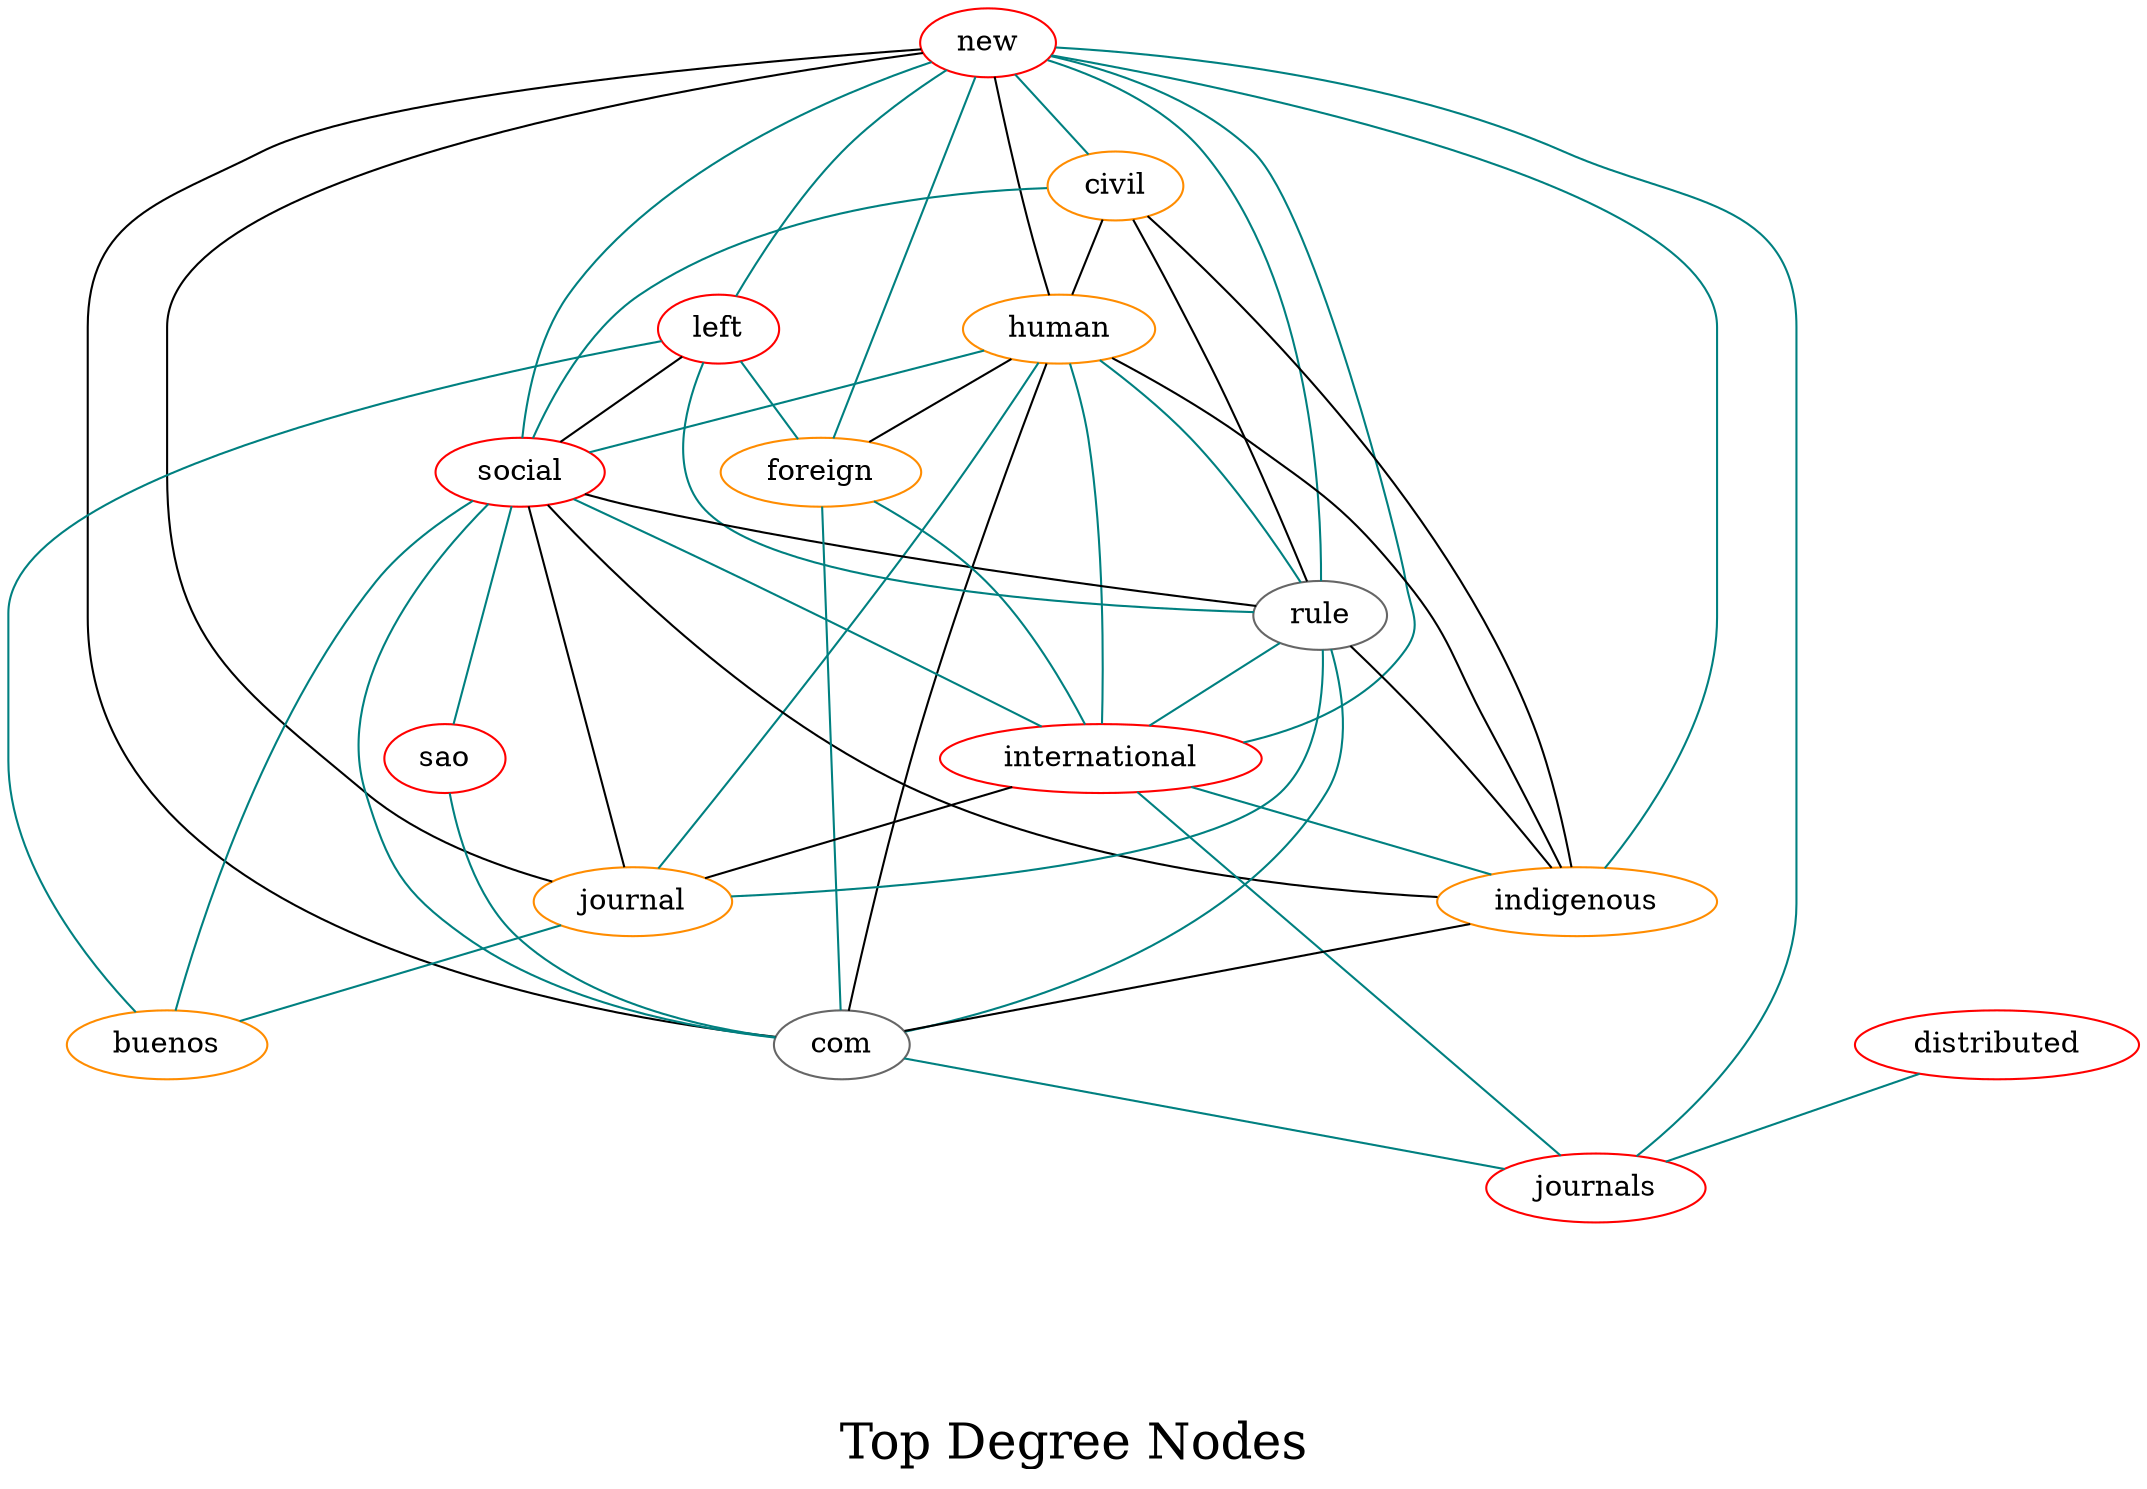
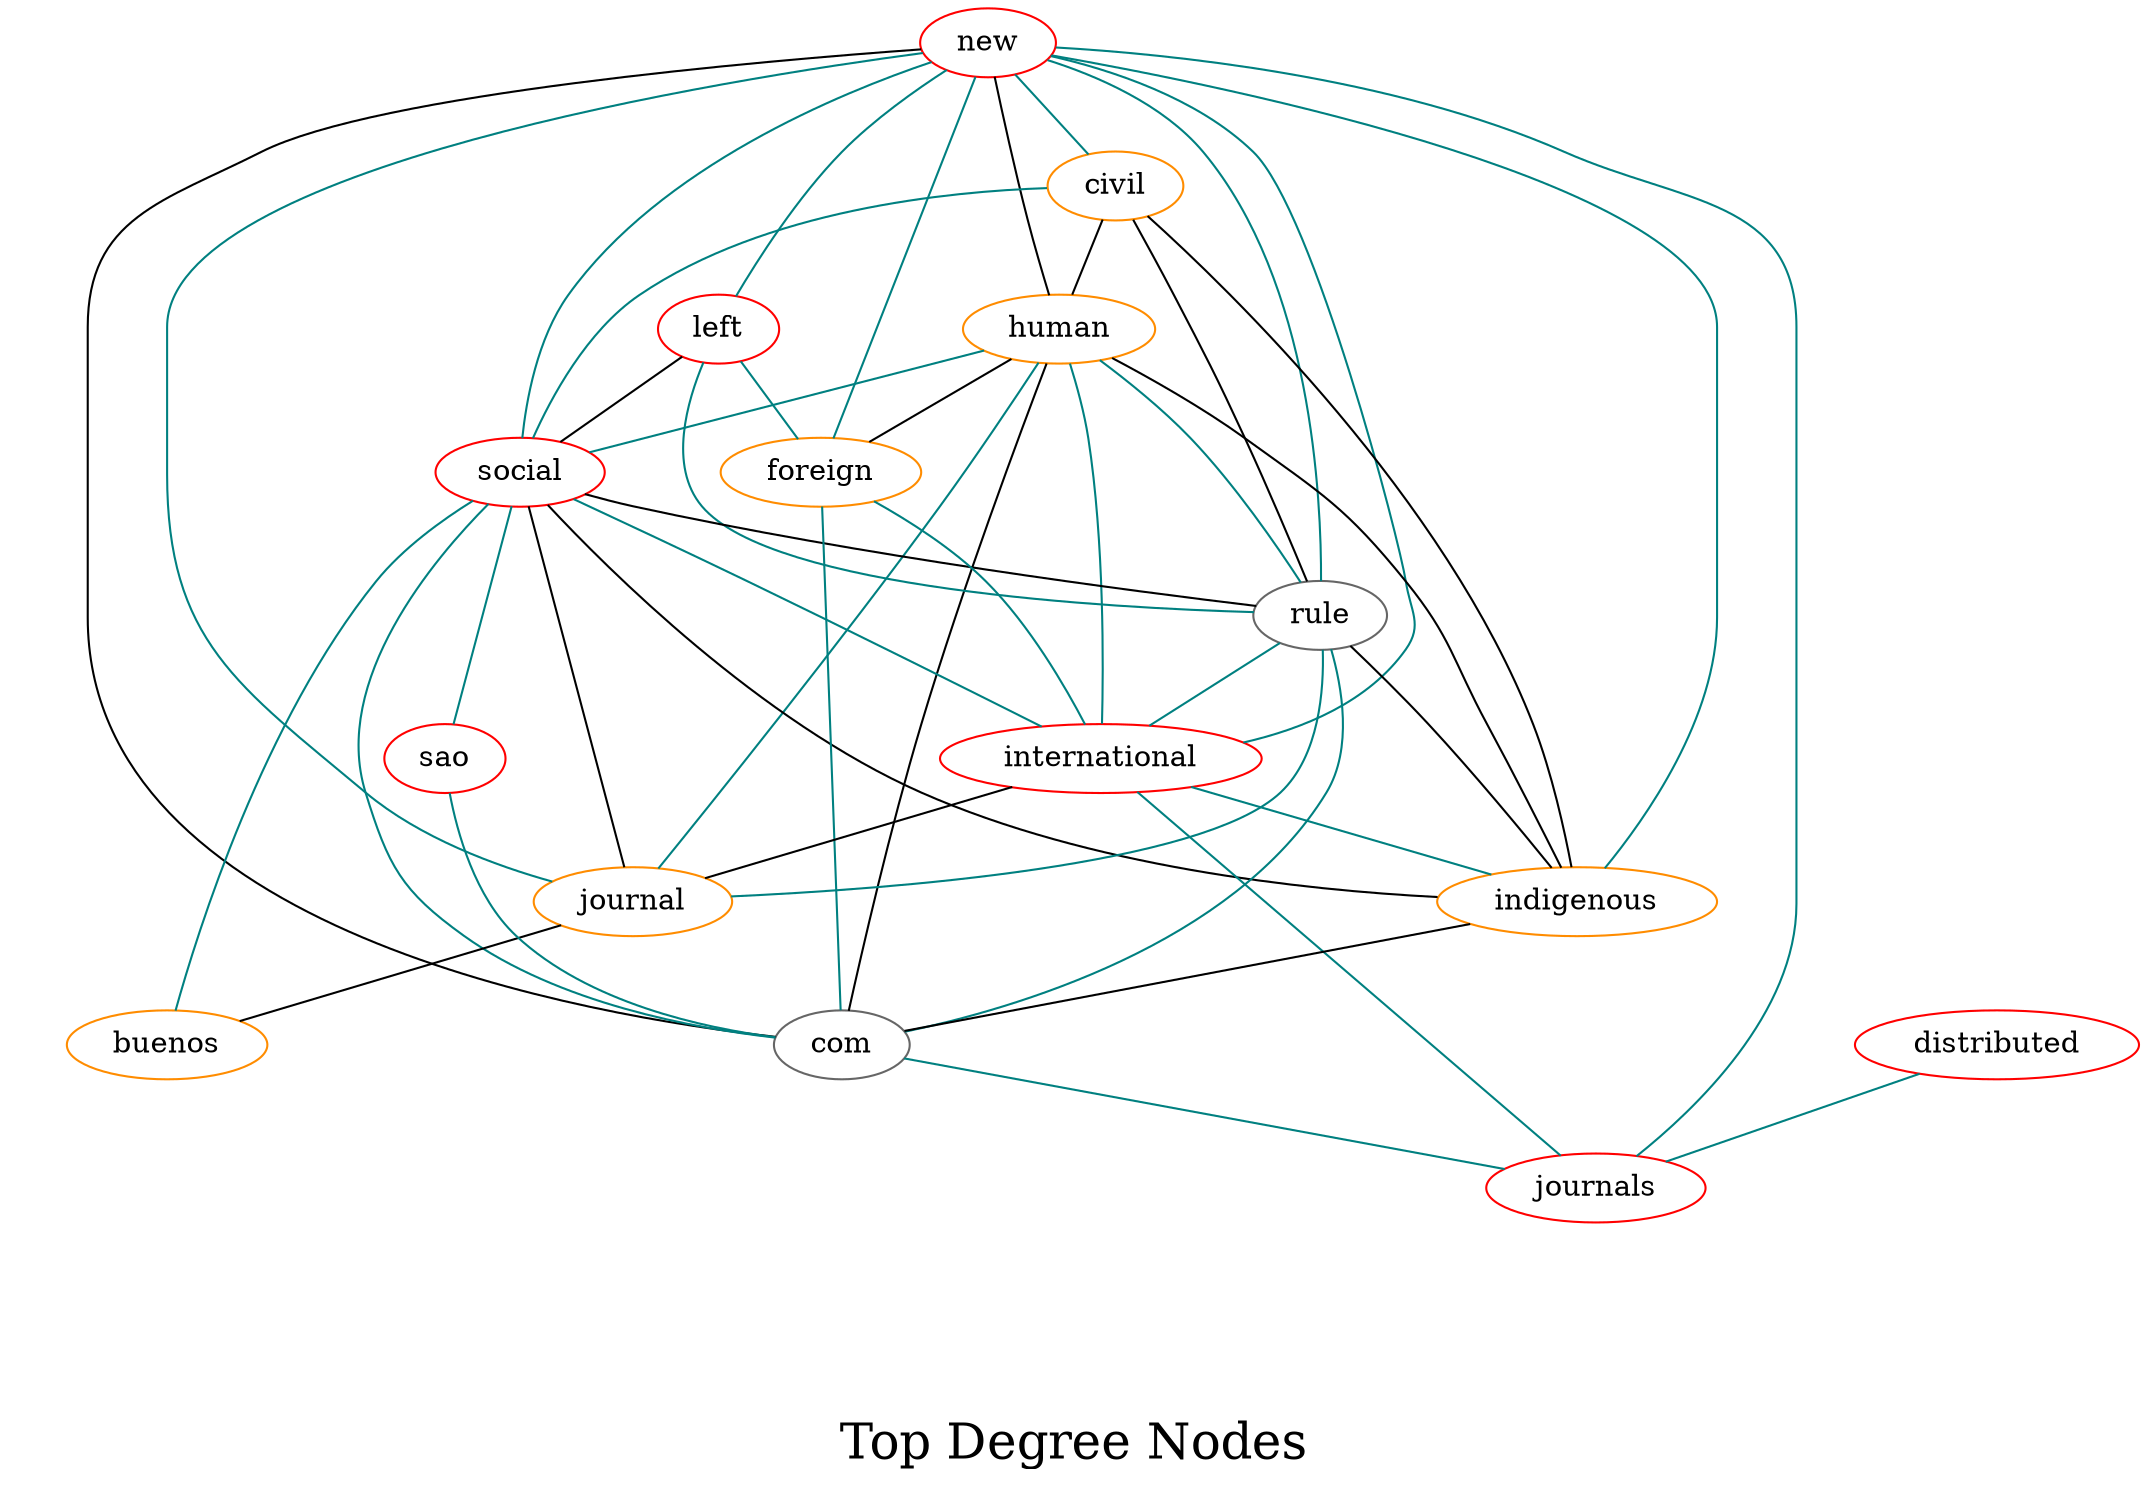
(184, 288) -> (184, 288)
(104, 507) -> none
(400, 973) -> (400, 973)
